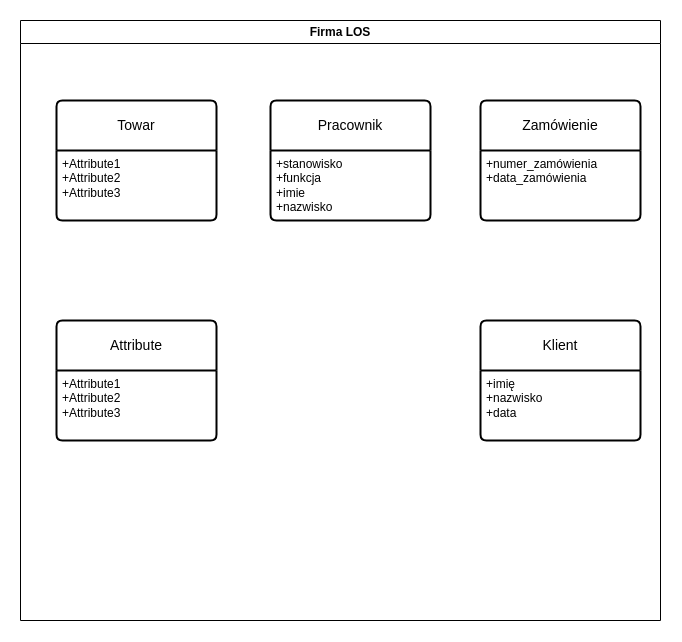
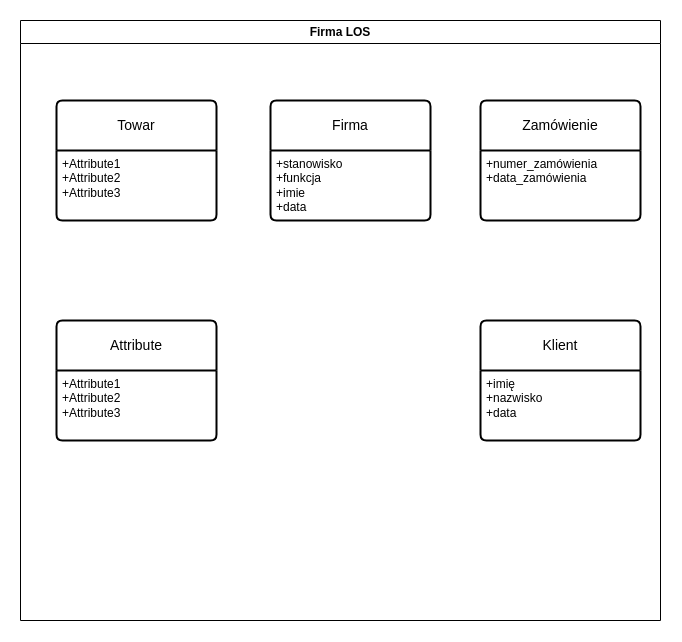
(351, 126) -> (351, 126)
(312, 186) -> (312, 186)
